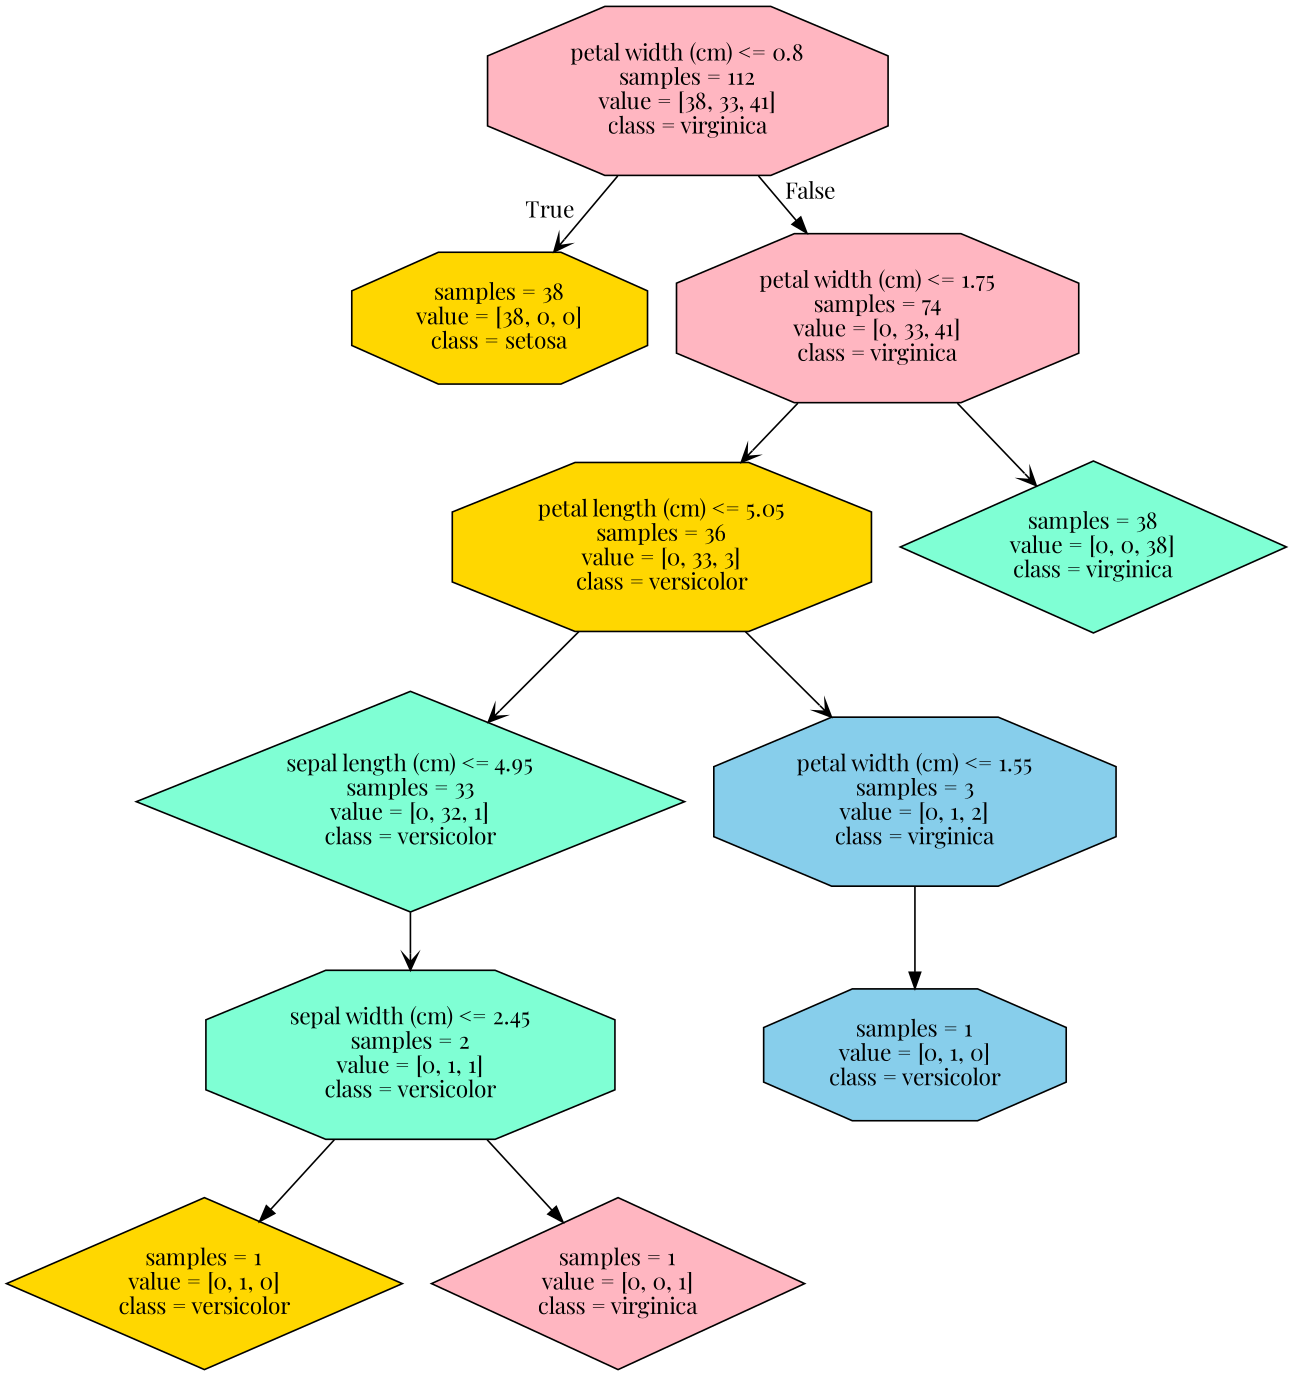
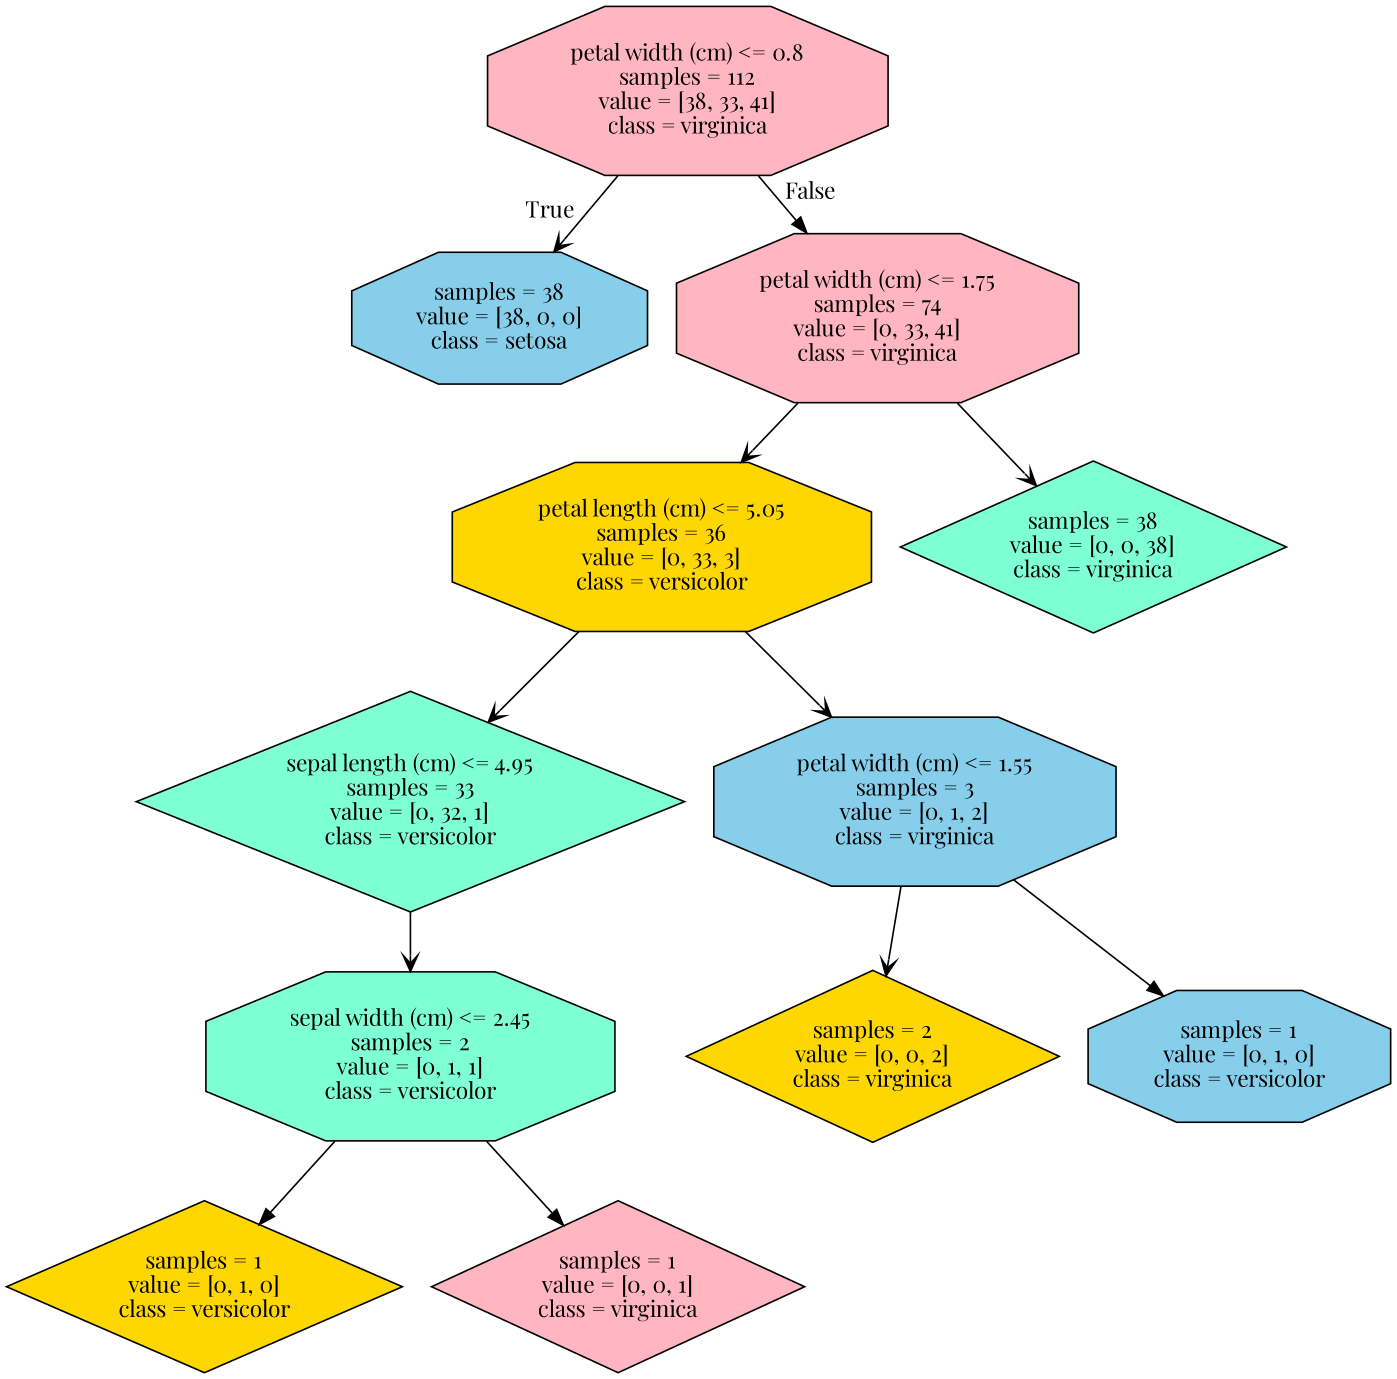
(500, 318) -> (500, 318)
none -> (873, 1056)
